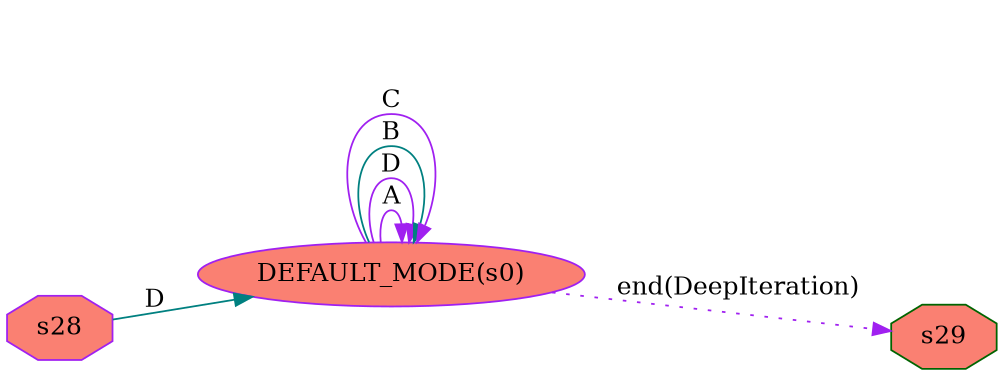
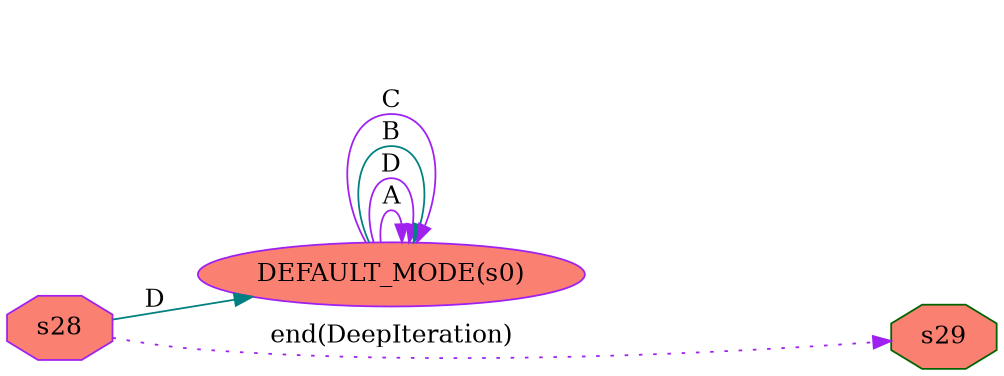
(712, 311) -> (492, 358)
